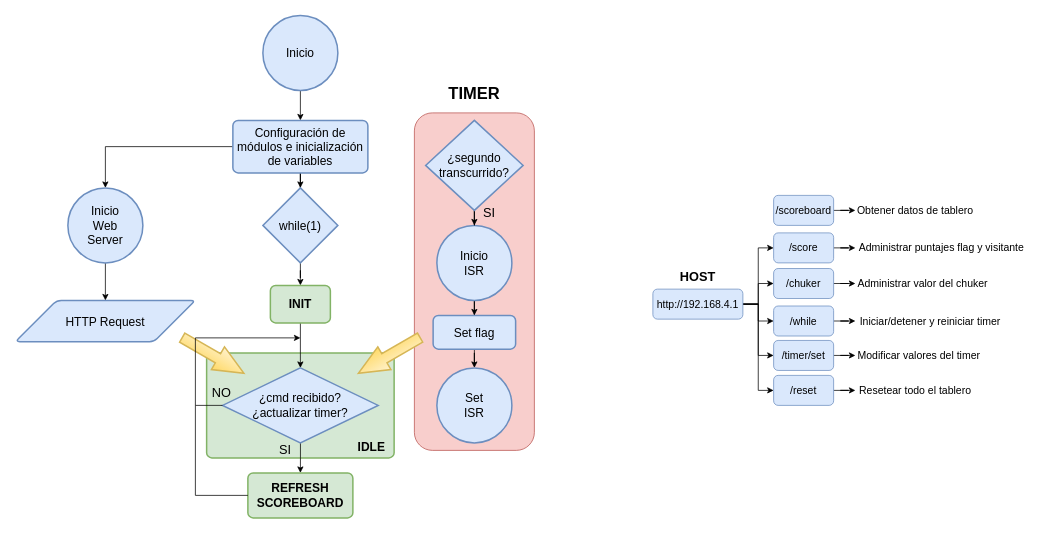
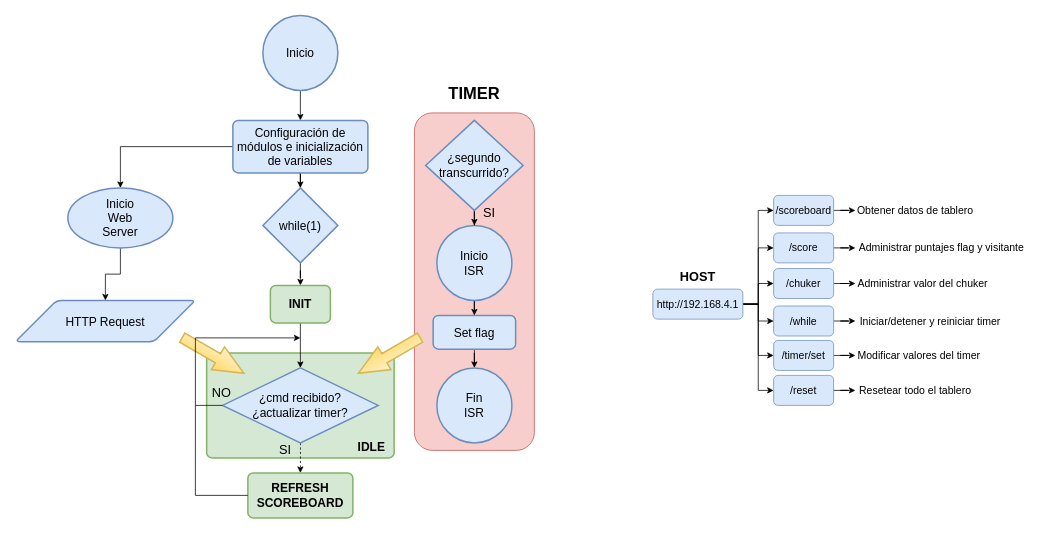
none -> (758, 222)
(105, 225) -> (120, 218)
(474, 405) -> (474, 405)
(300, 454) -> (300, 454)
